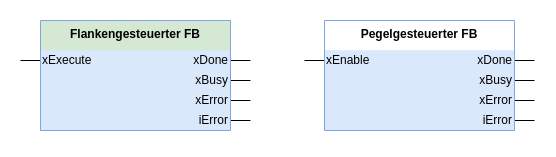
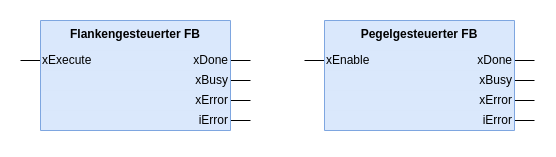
(136, 36) -> (136, 36)
(420, 36) -> (420, 36)
